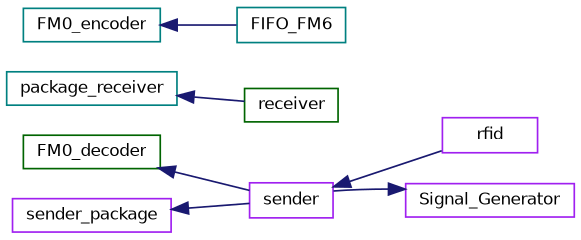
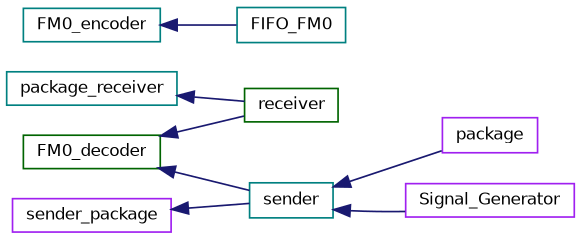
(291, 25) -> (291, 25)
none -> (210, 124)
(490, 135) -> (490, 135)
(361, 190) -> (378, 212)
(291, 200) -> (291, 200)
